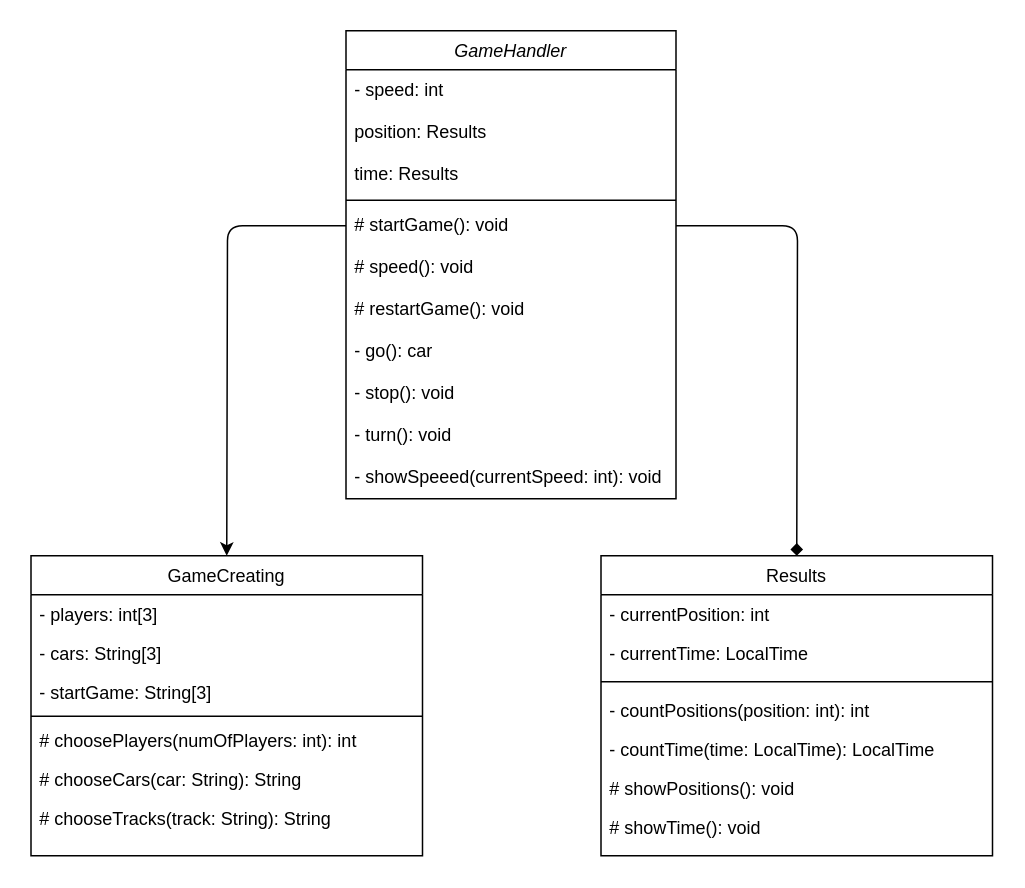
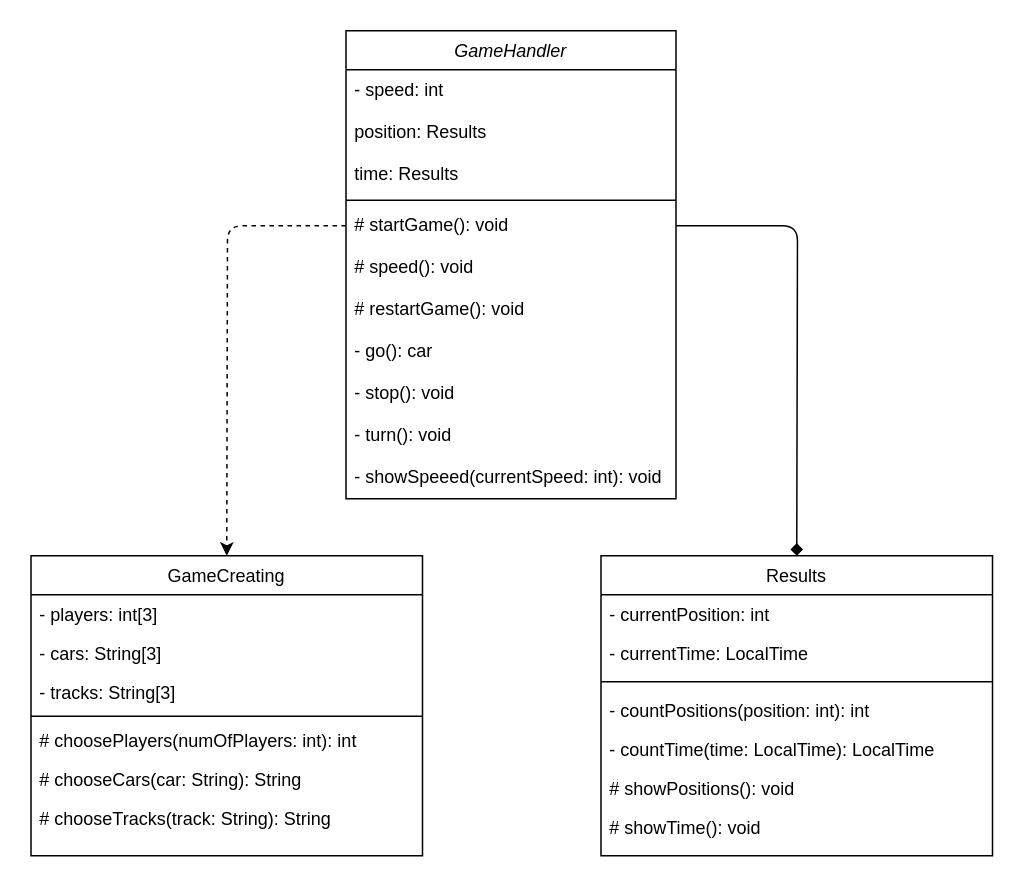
(227, 334) -> (227, 334)
(141, 693) -> (125, 693)
